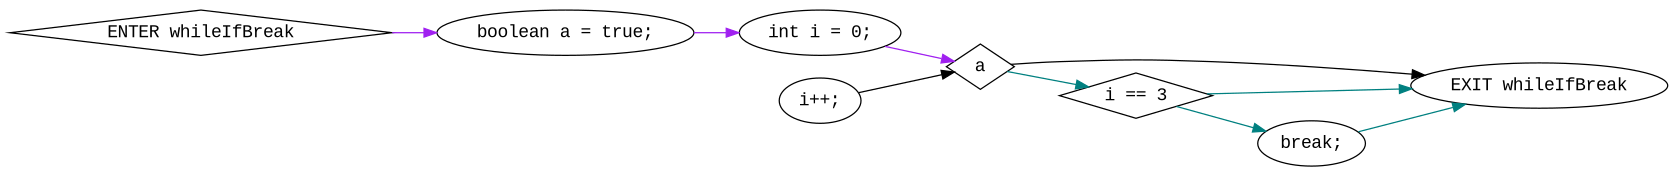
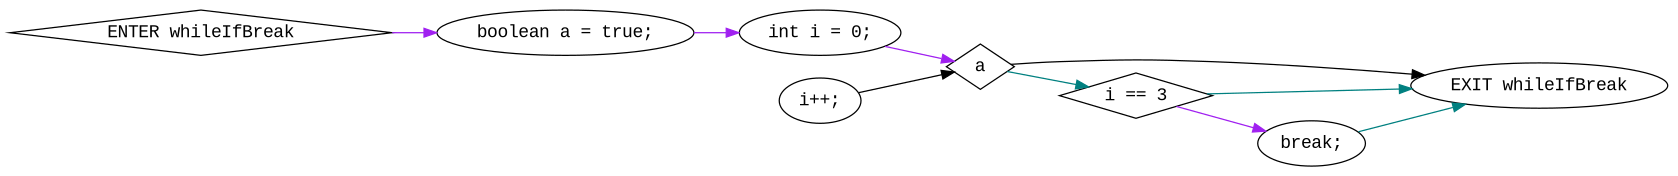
(1215, 117) -> (1215, 117)
